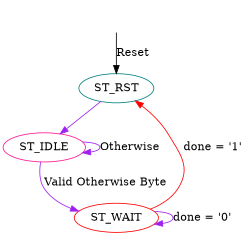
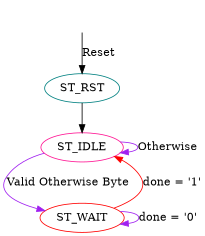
(84, 115) -> (82, 114)
(182, 158) -> (142, 187)
